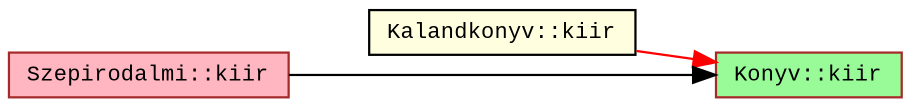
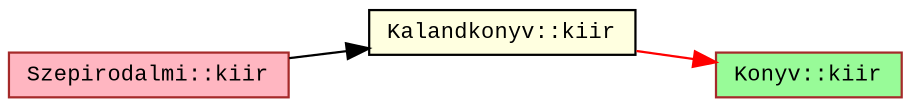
(491, 75) -> (318, 55)
